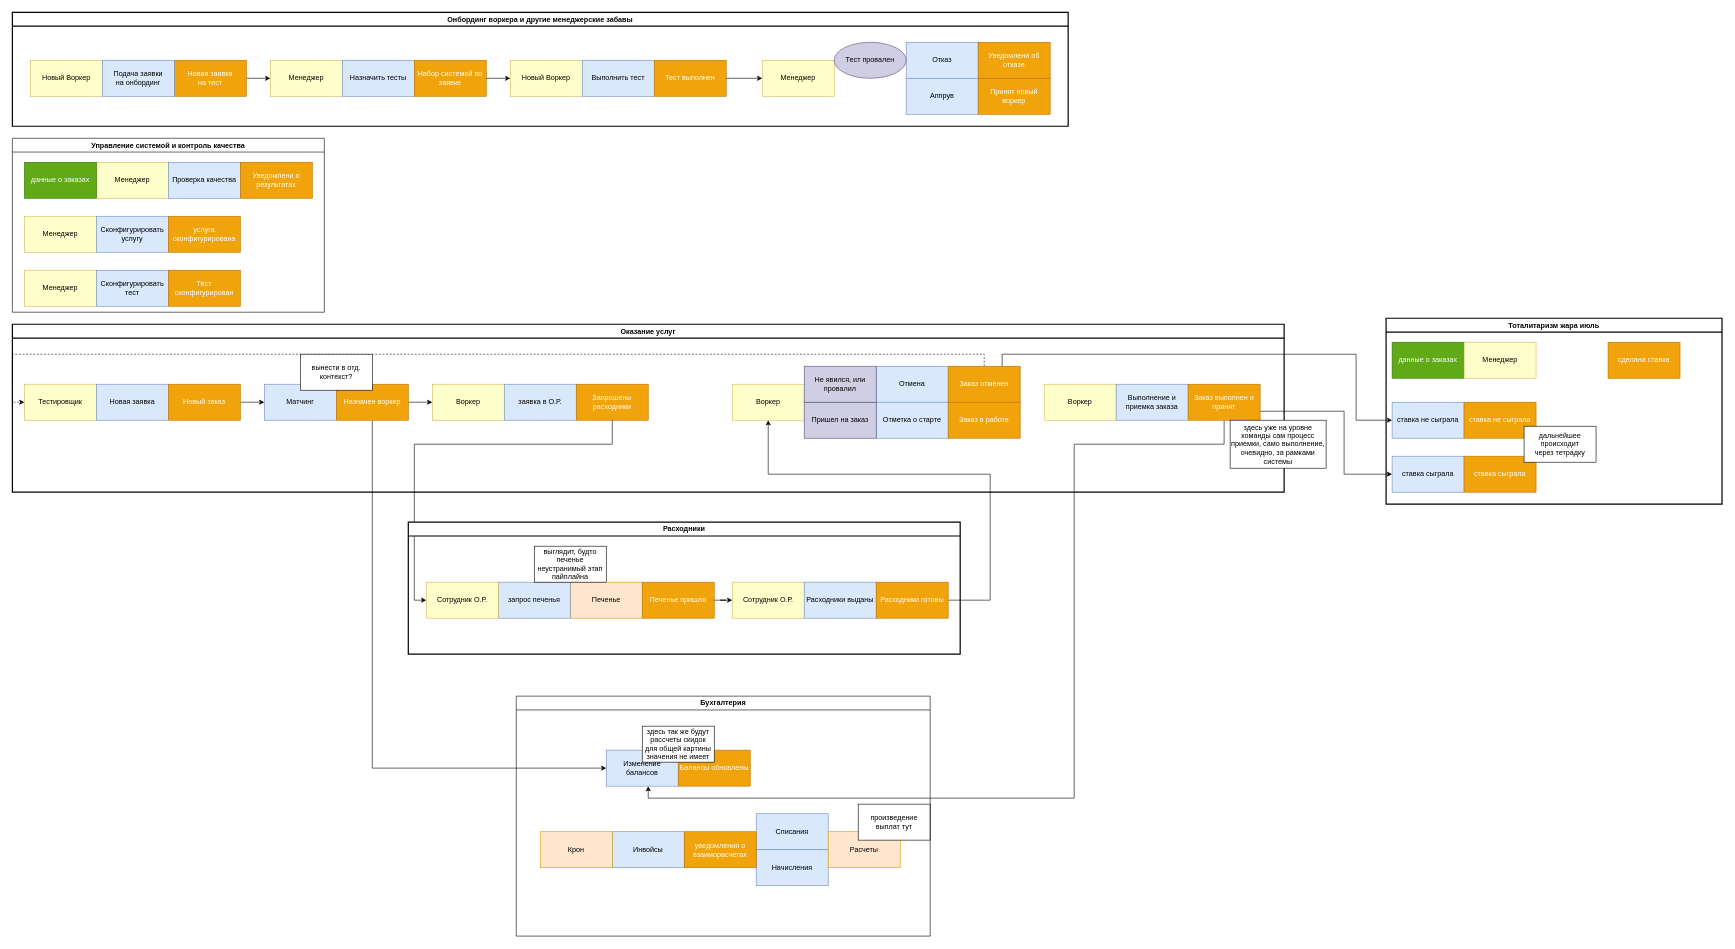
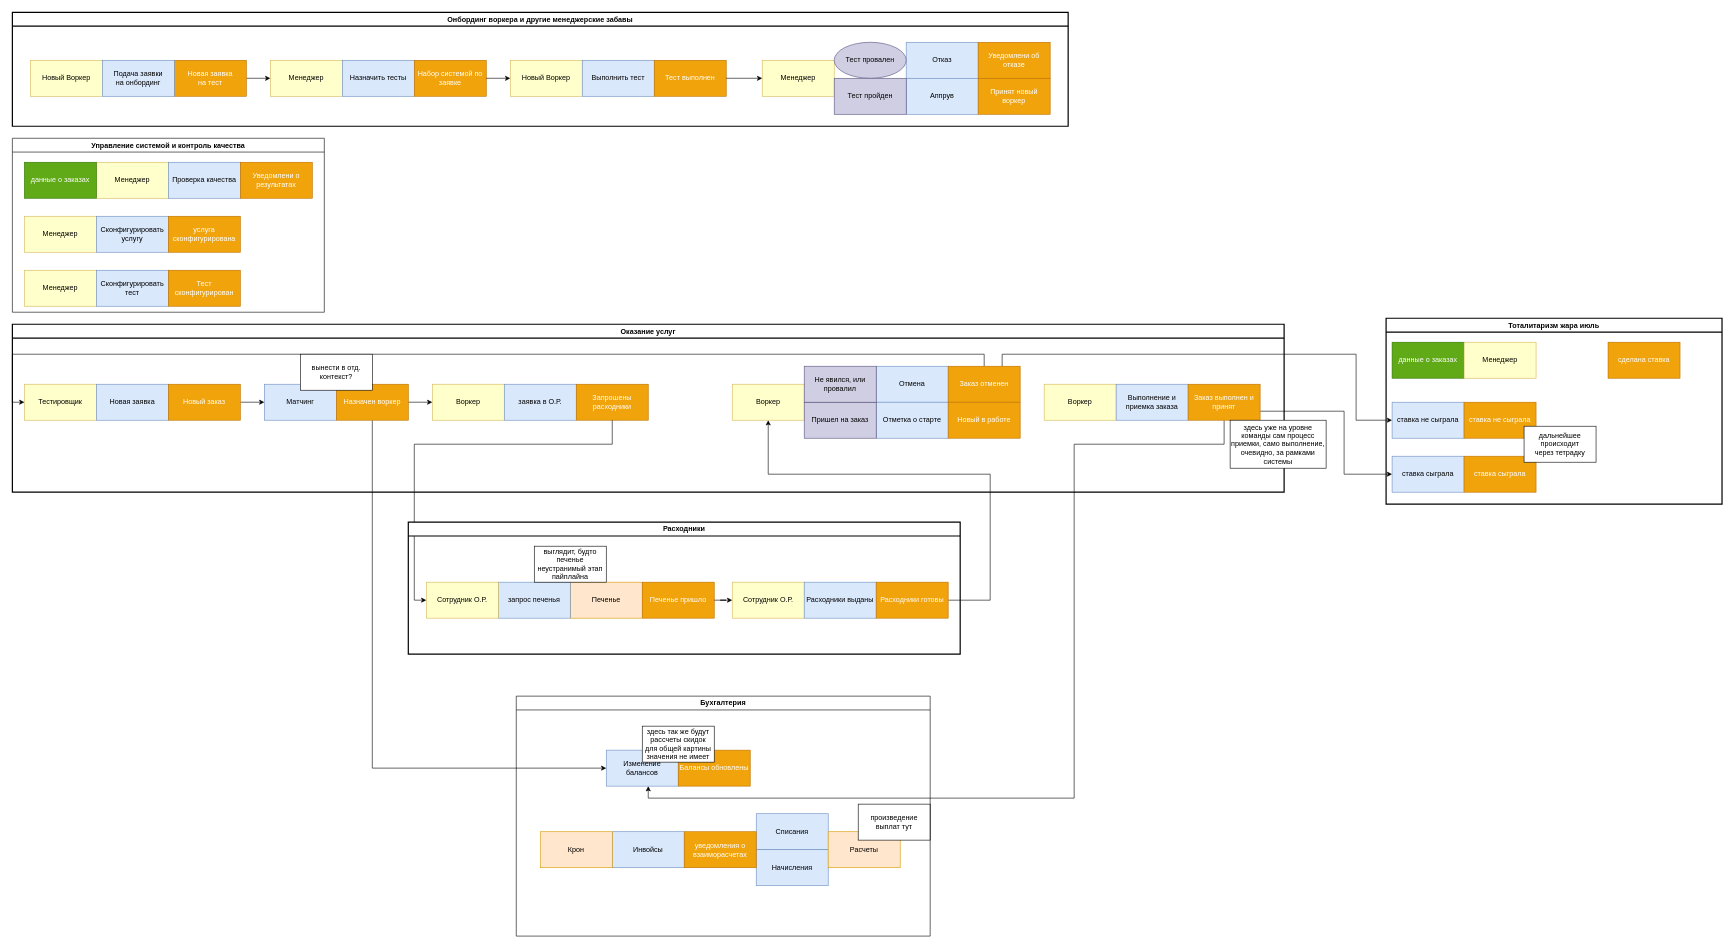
none -> (870, 96)
(684, 354) -> (684, 354)
(984, 420) -> (984, 420)
